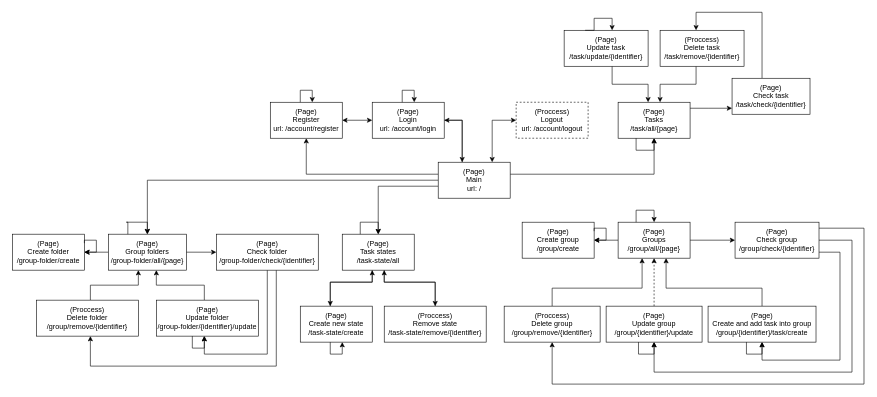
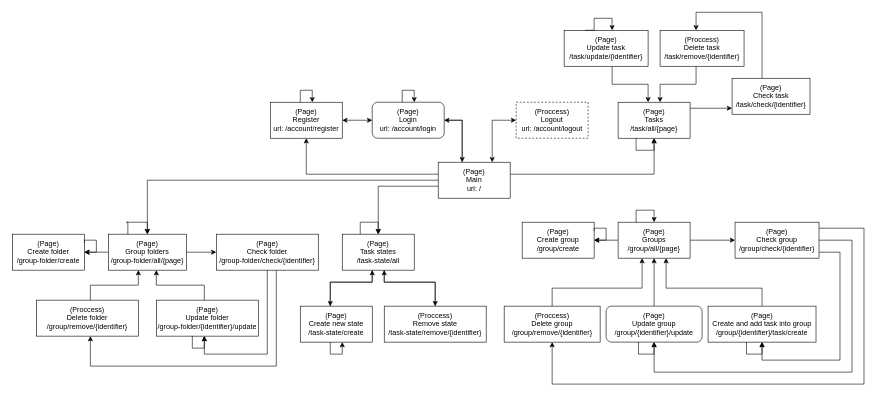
(408, 120) -> (408, 120)
(654, 284) -> (654, 284)
(654, 324) -> (654, 324)
